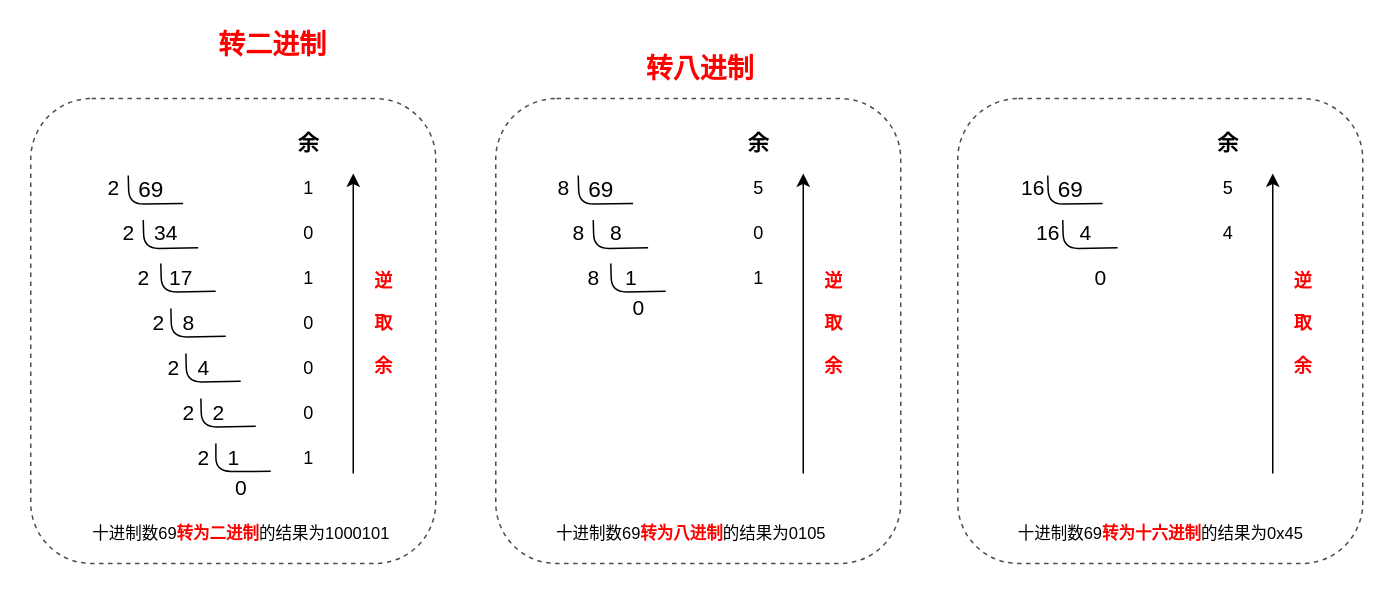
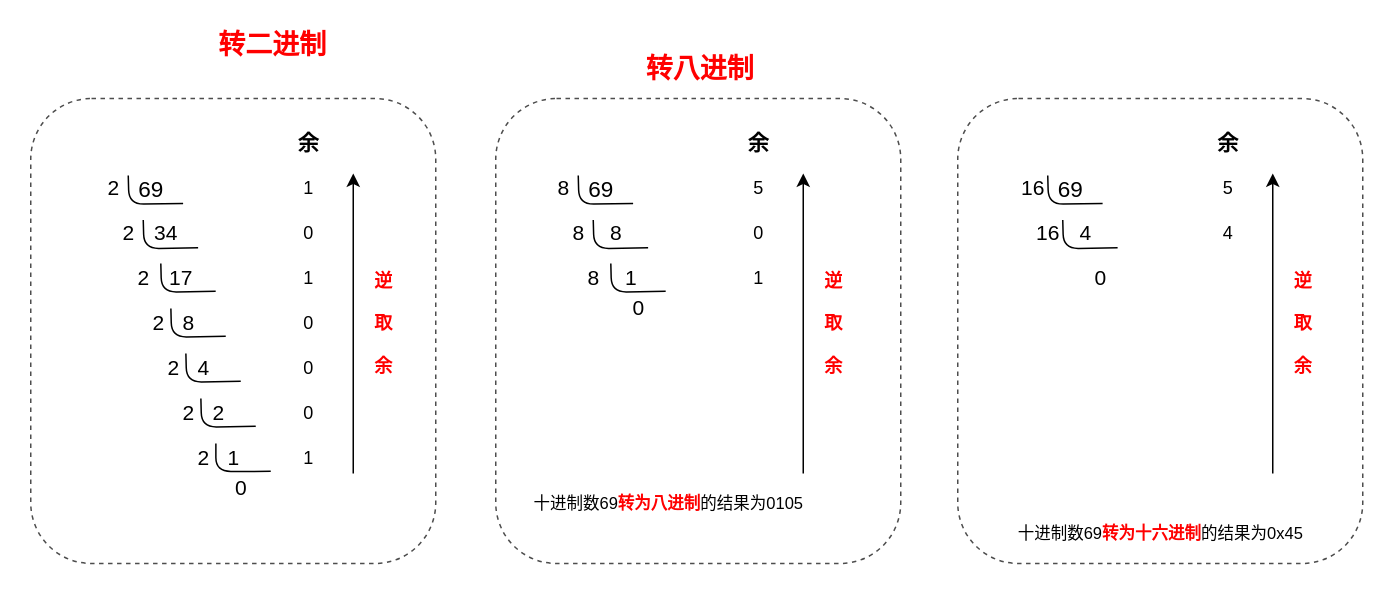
(241, 533) -> none
(691, 533) -> (668, 503)
